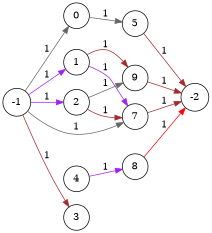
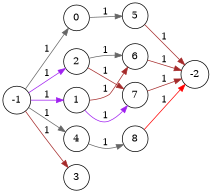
(135, 78) -> (135, 57)
(70, 134) -> (44, 118)
(102, 173) -> (102, 148)
